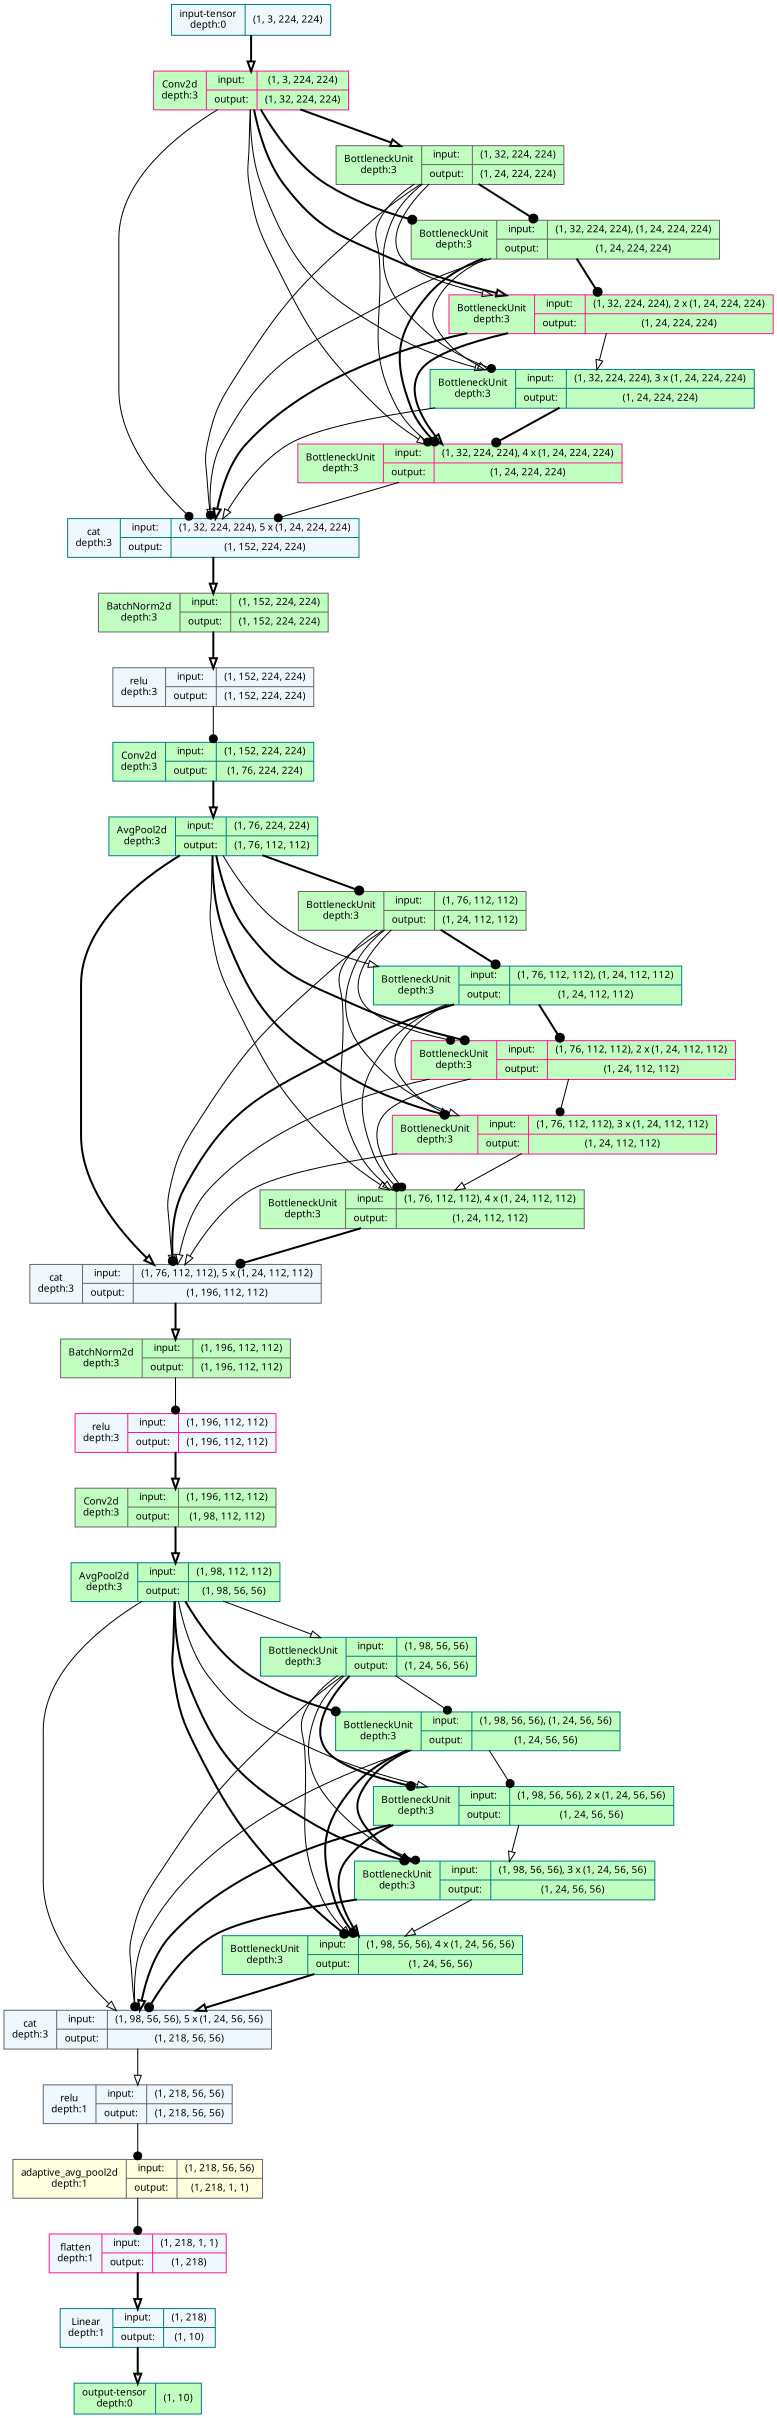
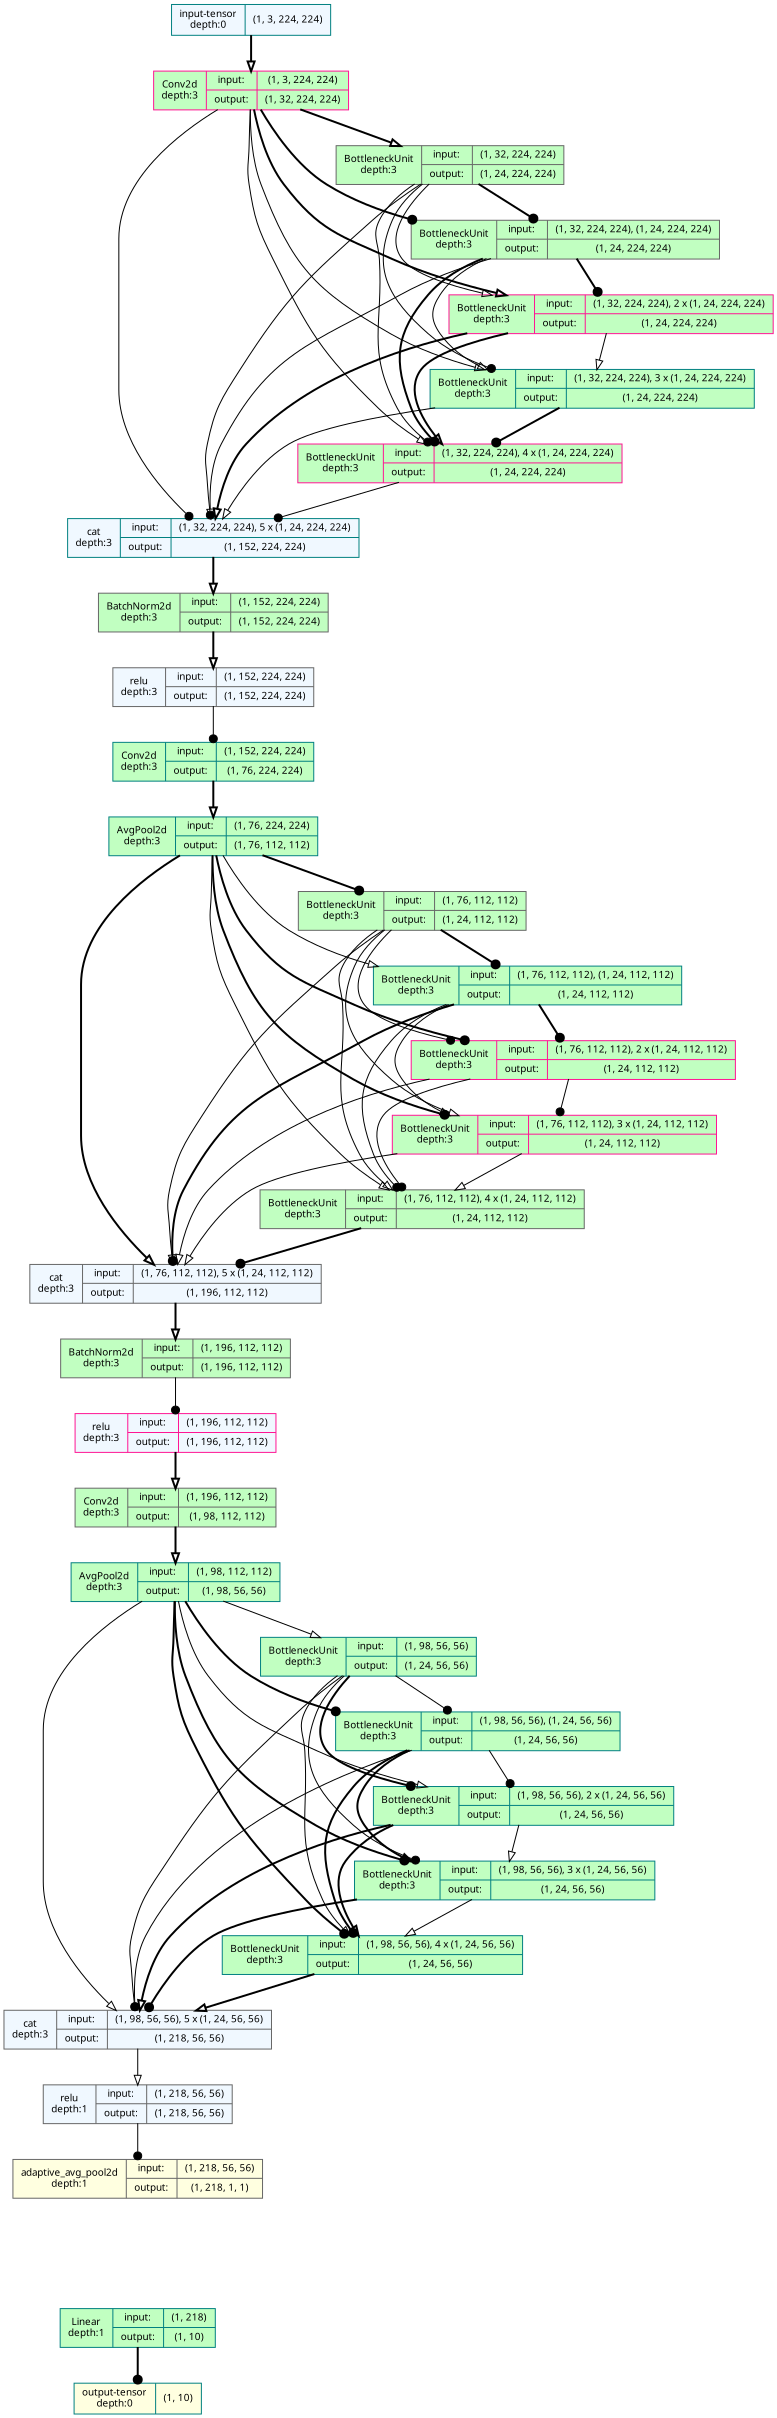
(138, 2253) -> none
(138, 2328) -> (138, 2328)
(138, 2361) -> (138, 2361)
(138, 2399) -> (138, 2399)
